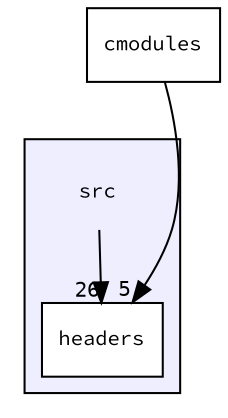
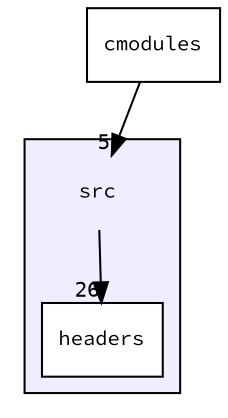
(179, 186) -> (130, 109)
